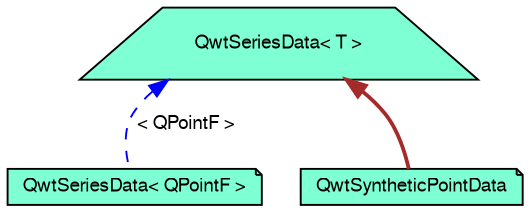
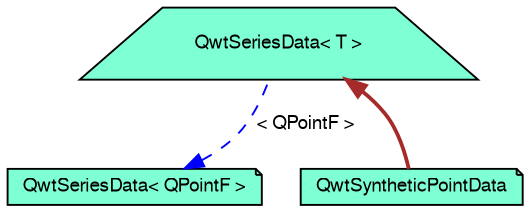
(128, 126) -> (244, 127)
